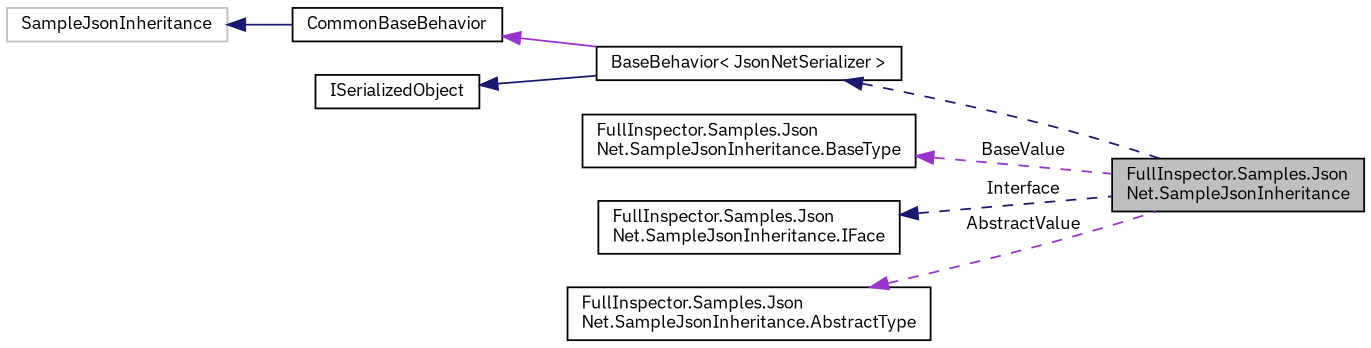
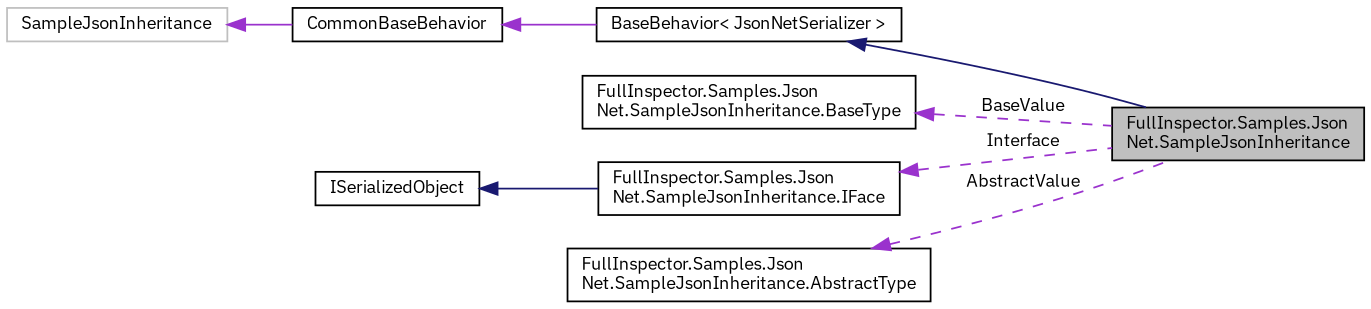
(269, 25) -> (269, 25)
(547, 80) -> (548, 189)
(1012, 116) -> (1006, 73)
(1015, 205) -> (1015, 159)
